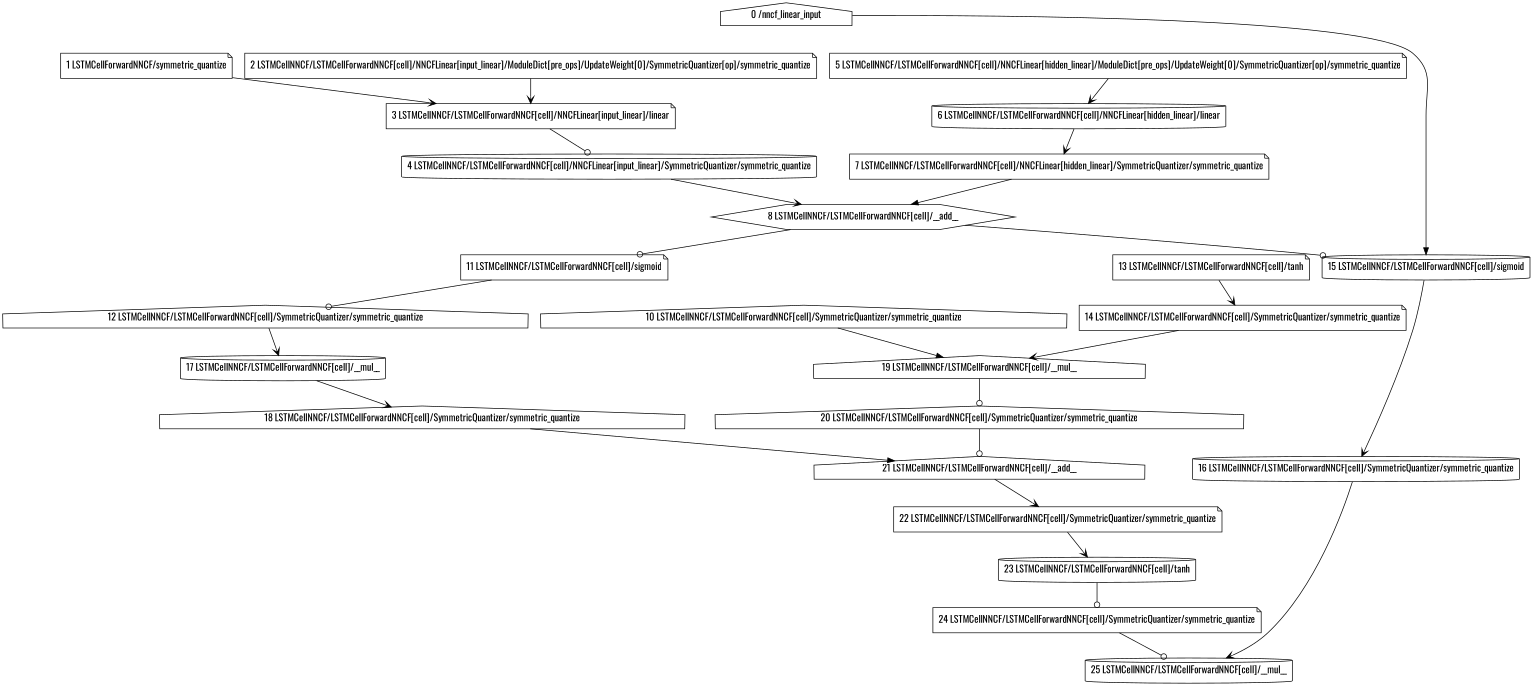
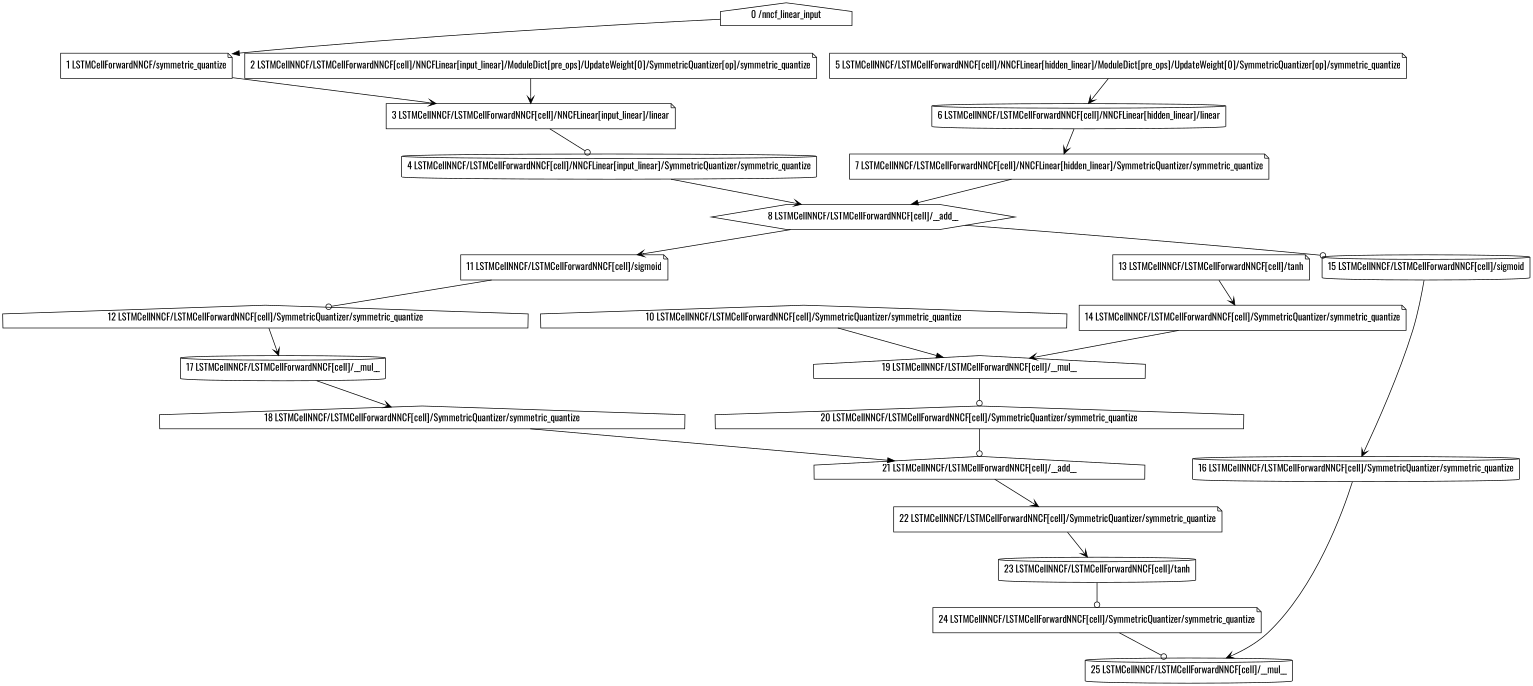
(1234, 24) -> (480, 34)
(717, 242) -> (717, 242)
